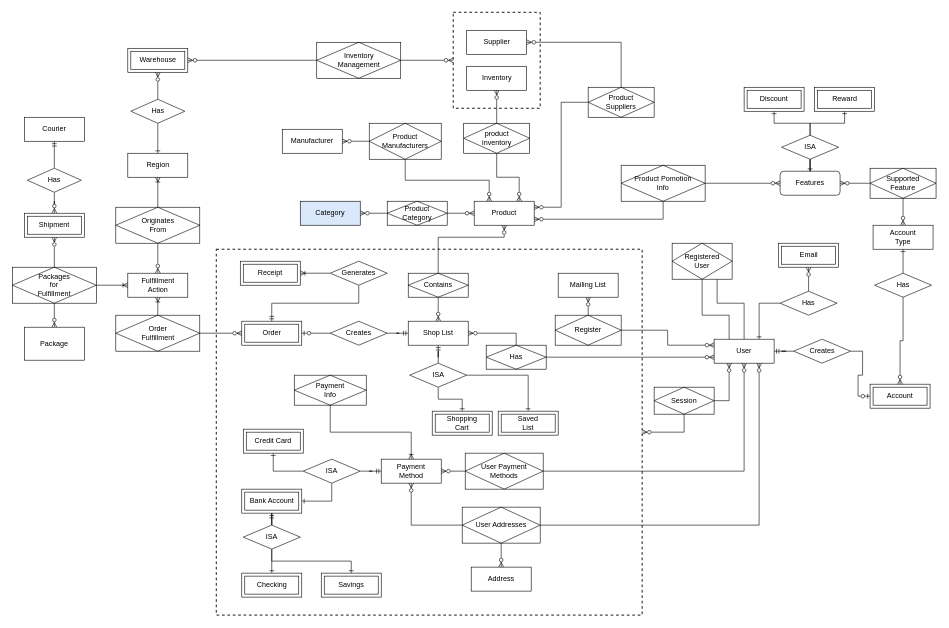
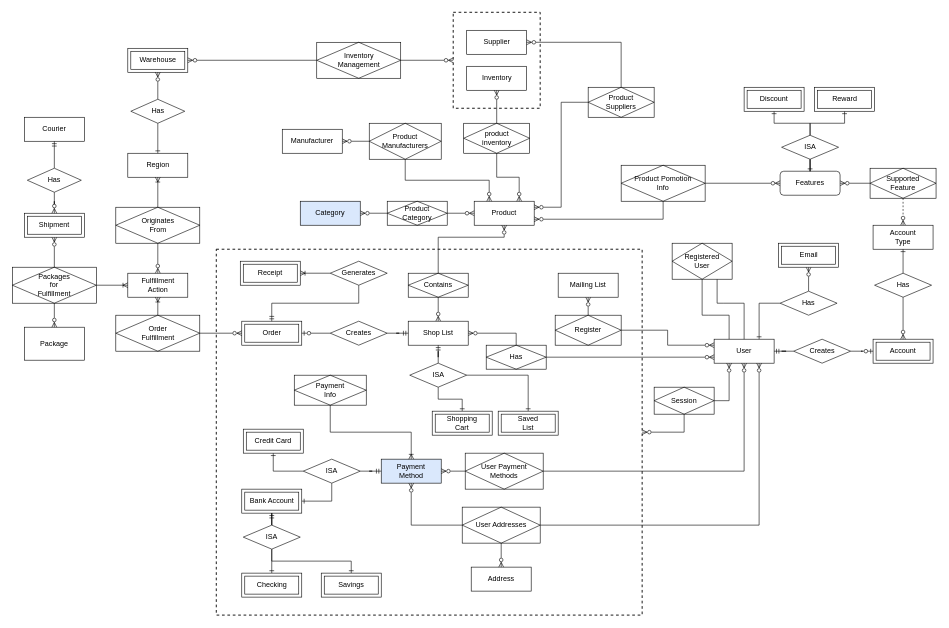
(903, 208) -> (903, 208)
(900, 396) -> (903, 351)
(411, 471) -> (411, 471)
